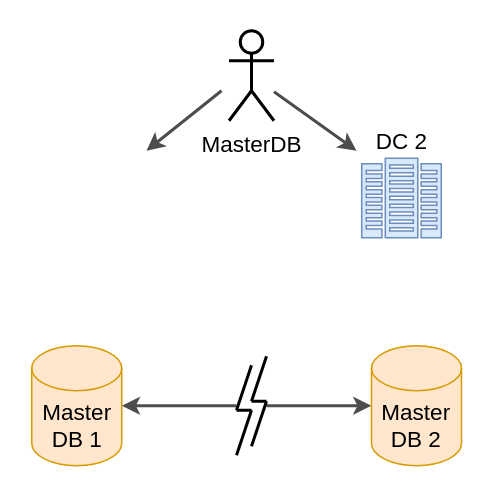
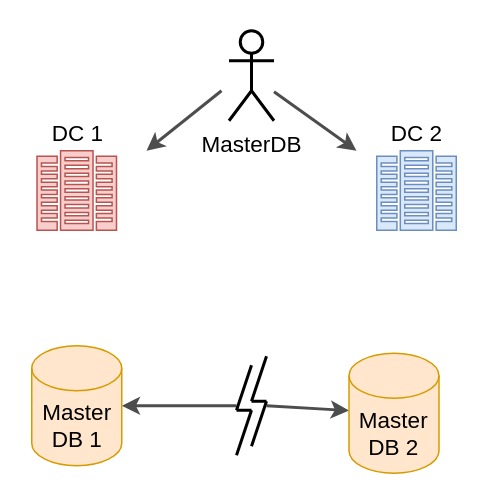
none -> (77, 191)
(401, 198) -> (416, 191)
(416, 406) -> (394, 413)
